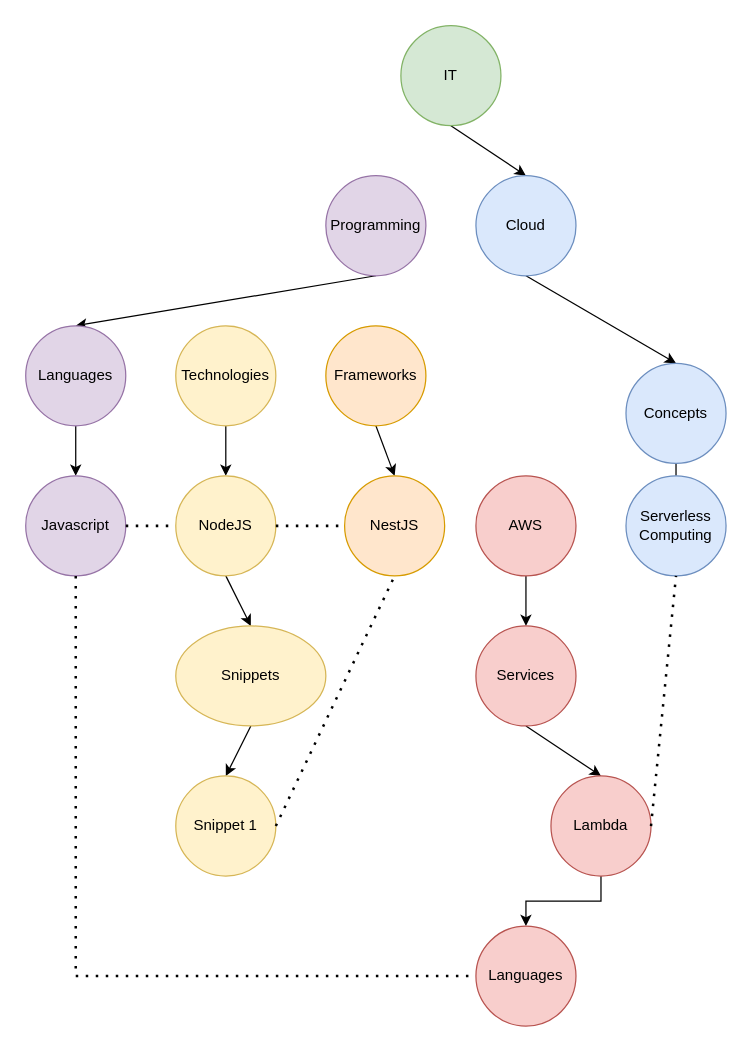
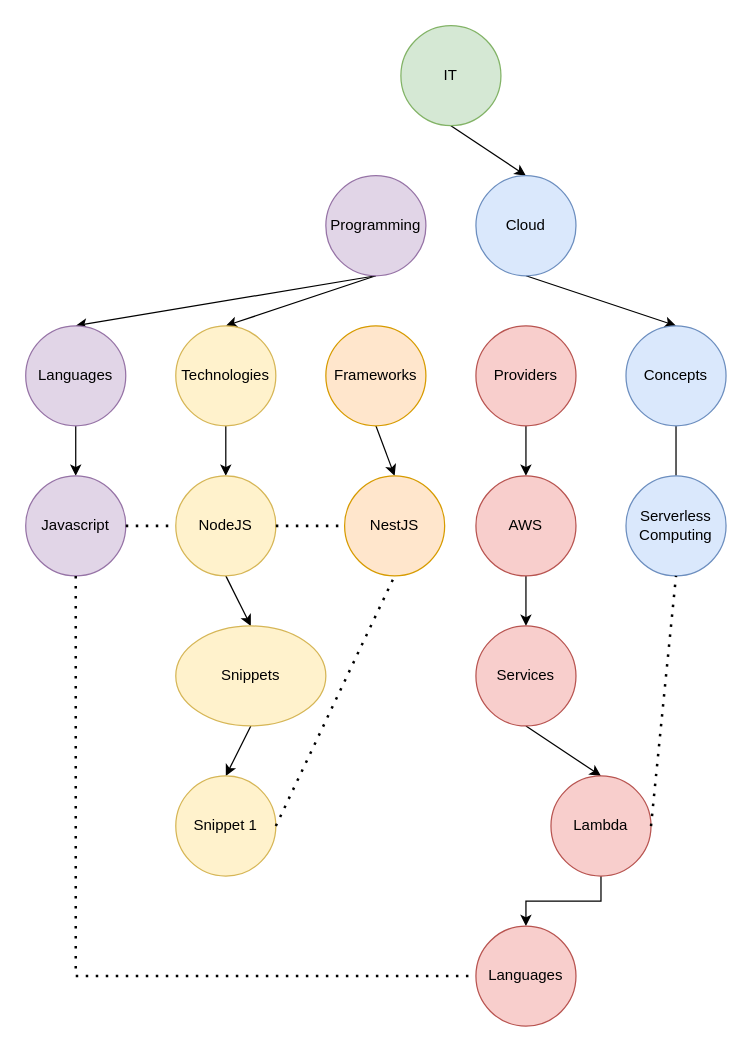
none -> (303, 300)
none -> (526, 376)
(676, 413) -> (676, 376)
none -> (526, 447)
